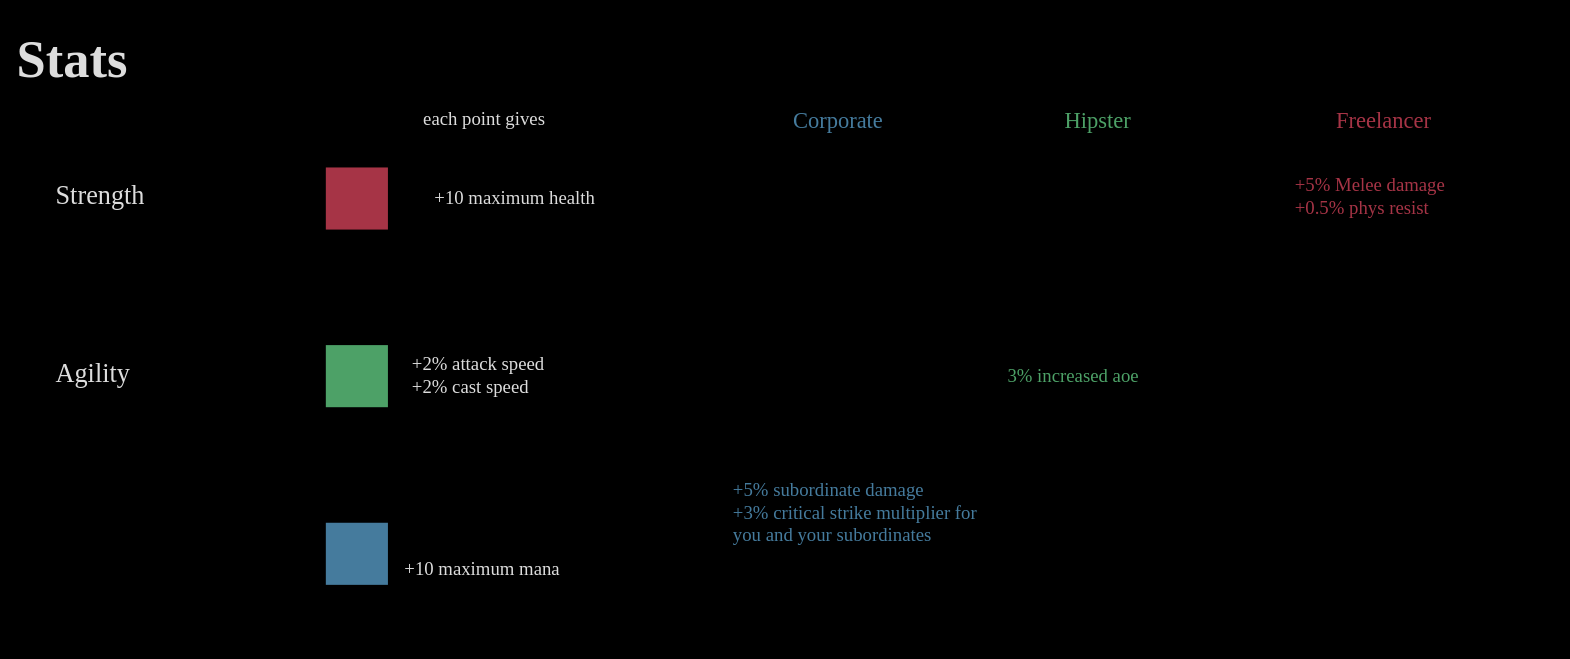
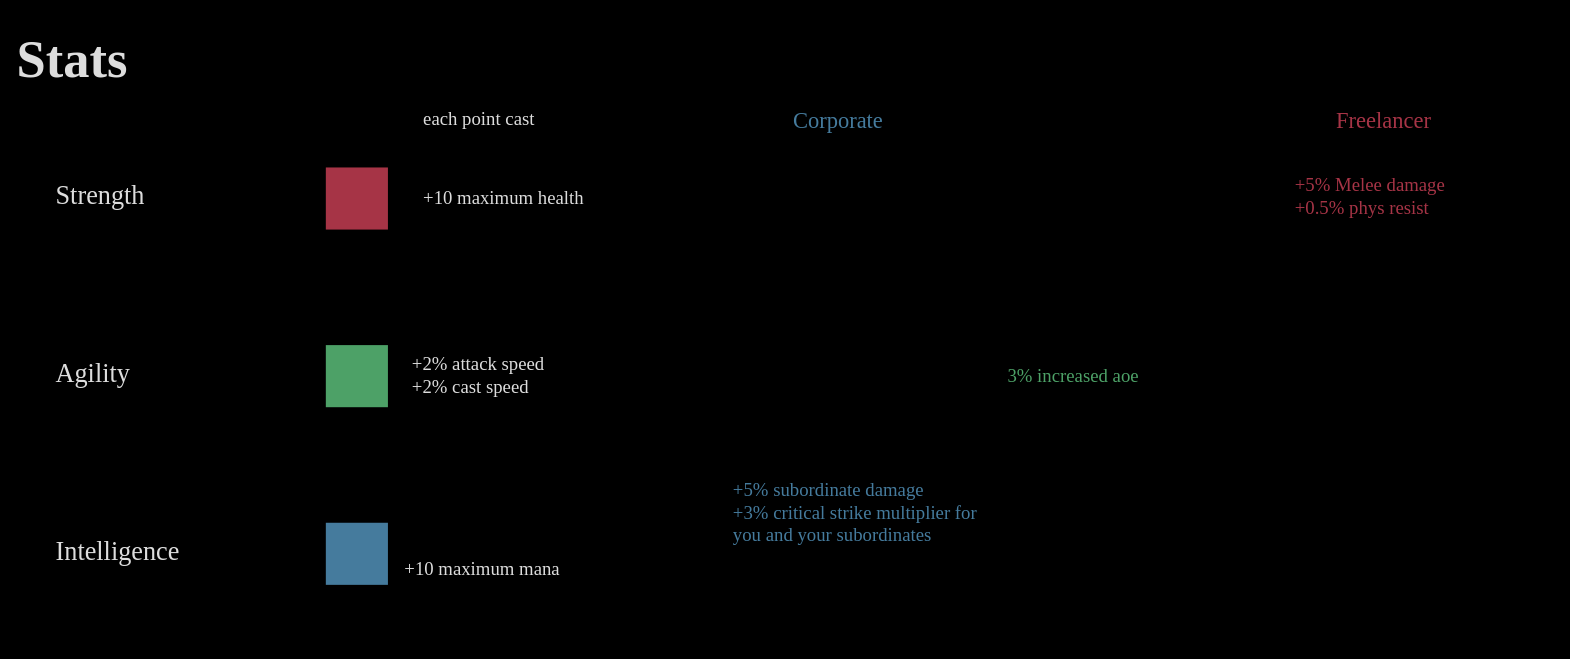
(498, 119) -> (495, 119)
(1127, 123) -> none
(565, 203) -> (554, 203)
none -> (177, 558)
